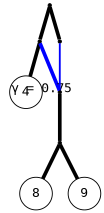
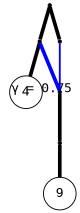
(36, 194) -> none
